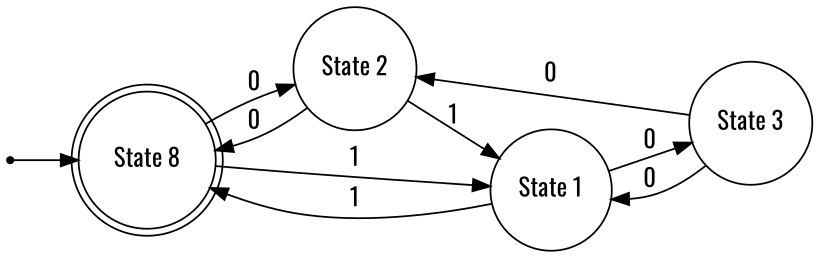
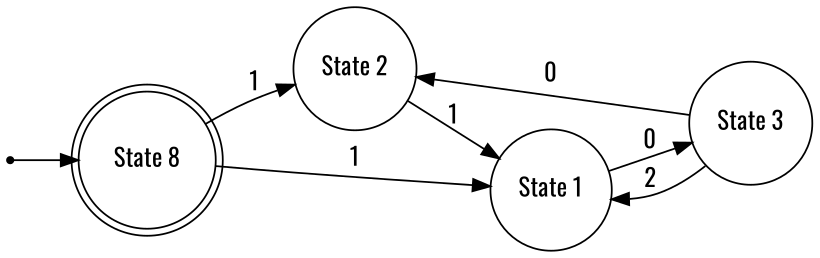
(255, 84) -> (255, 84)
(272, 131) -> none
(650, 180) -> (650, 180)
(358, 218) -> none
